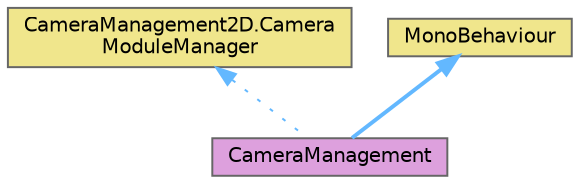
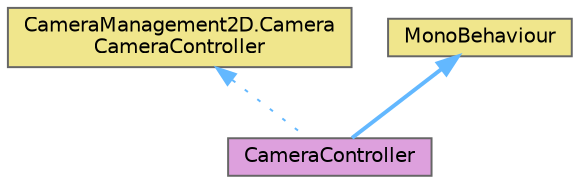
(180, 38) -> (180, 38)
(330, 157) -> (330, 157)
